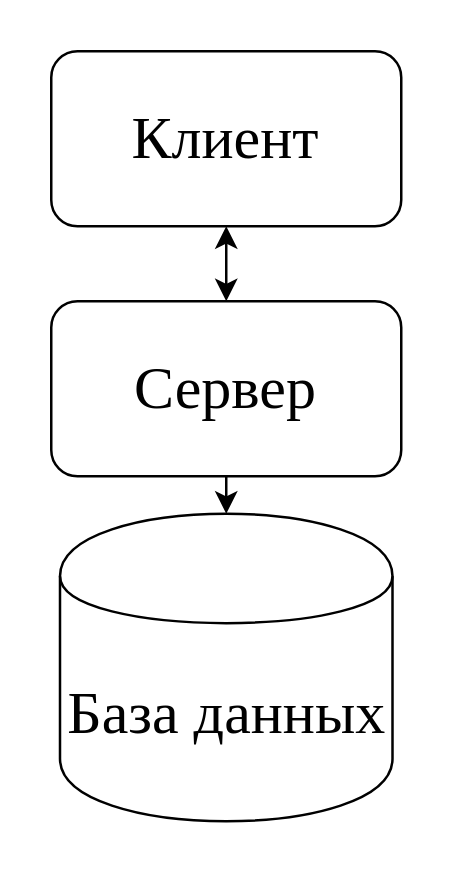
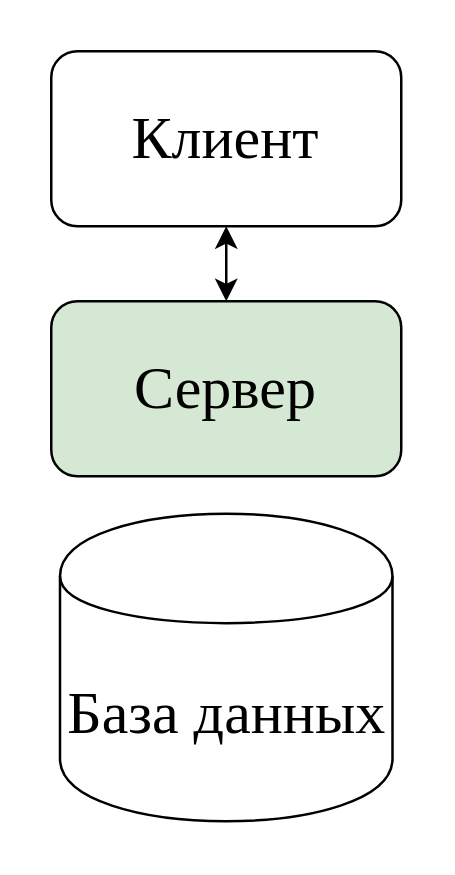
(226, 389) -> (226, 389)
(226, 487) -> none
